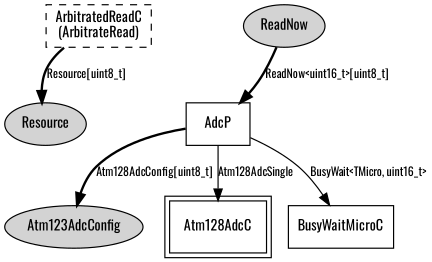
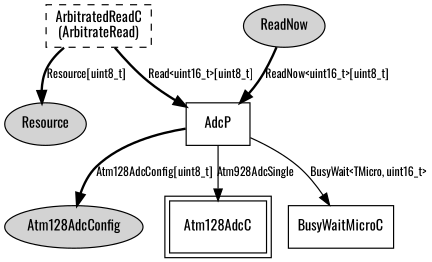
none -> (143, 77)
(256, 173) -> (256, 173)
(74, 227) -> (74, 227)
